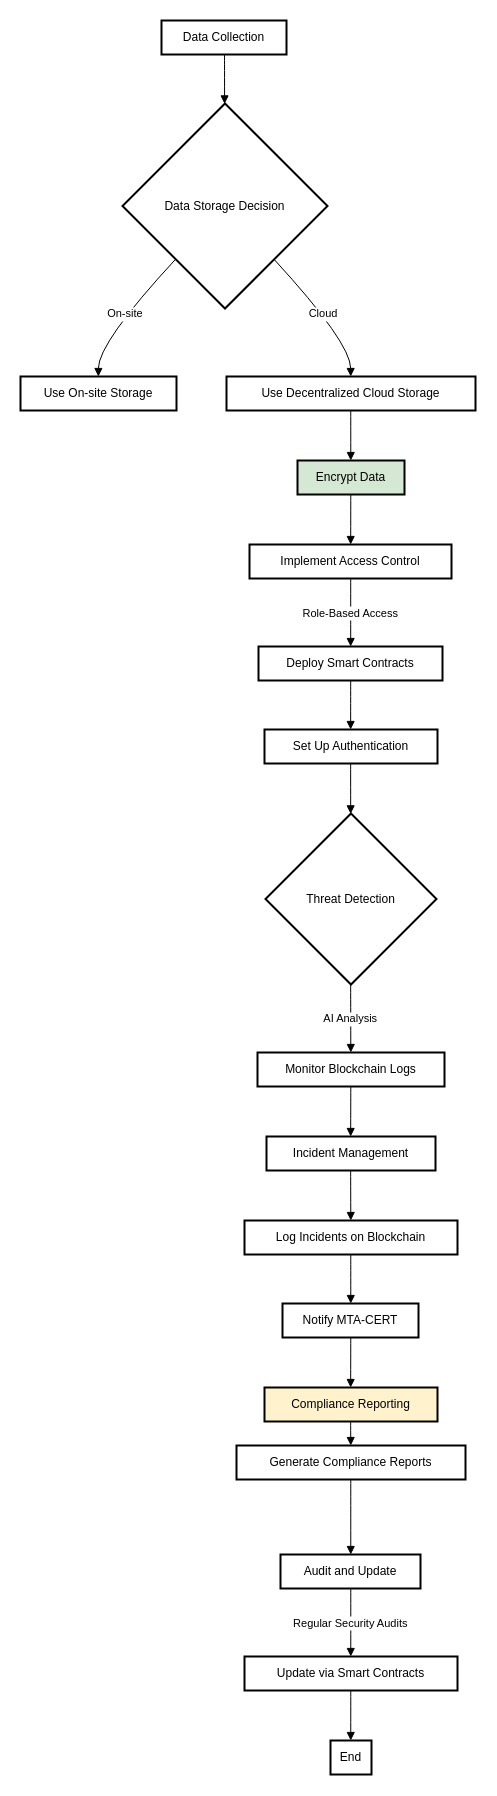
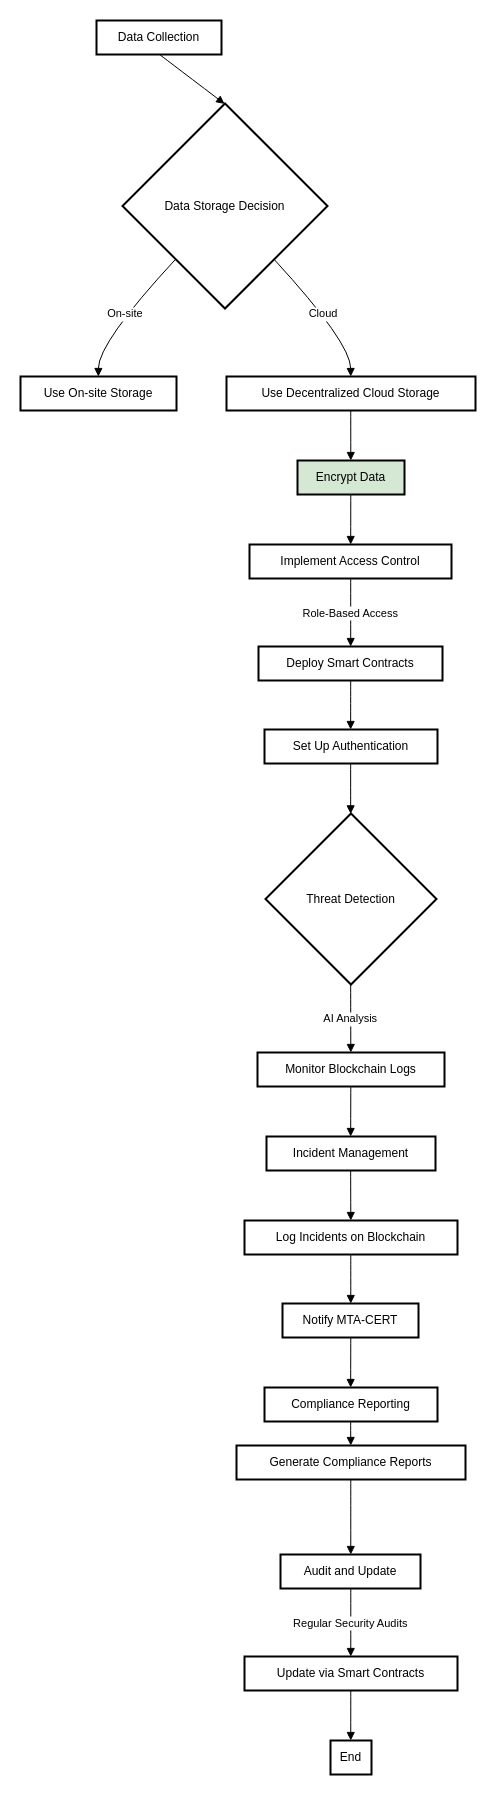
(224, 38) -> (159, 38)
(351, 1405) -> (351, 1405)
